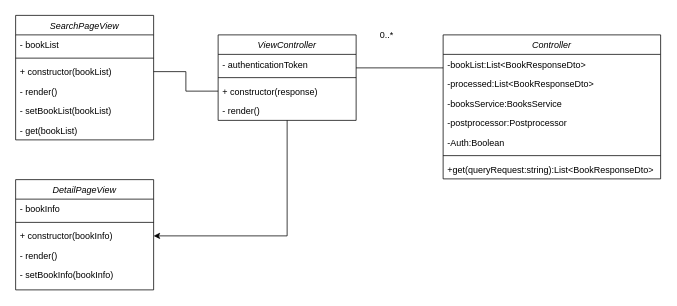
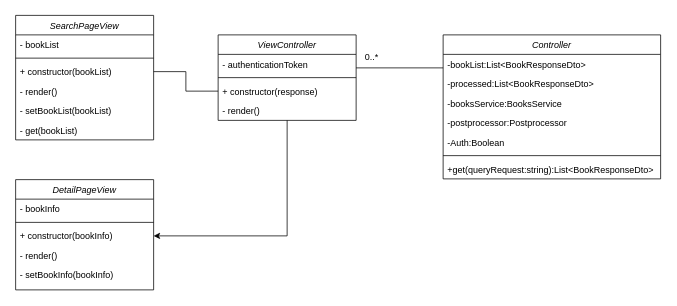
(387, 35) -> (372, 57)
